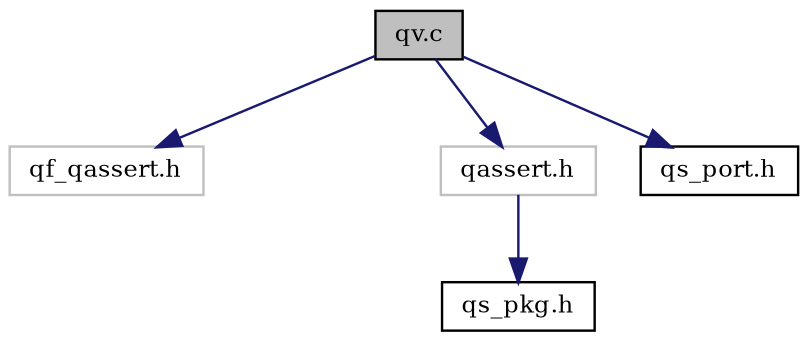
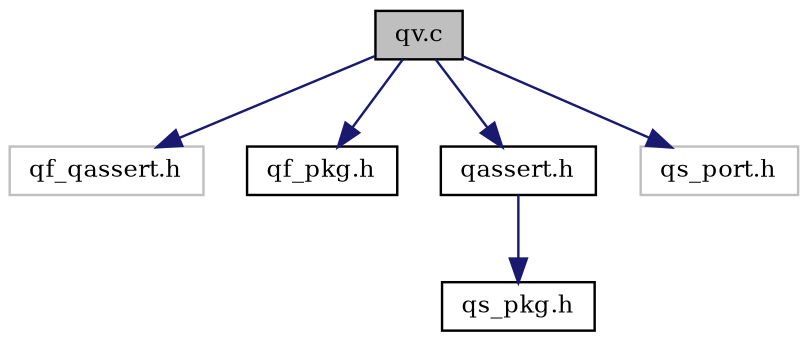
none -> (322, 171)
(518, 171) -> (518, 171)
(719, 171) -> (719, 171)
